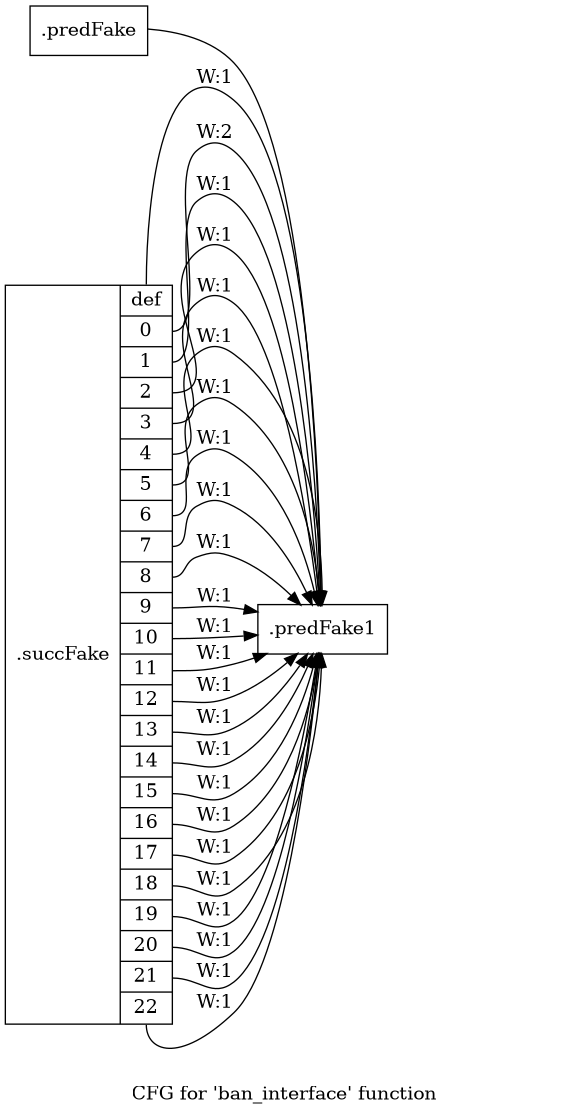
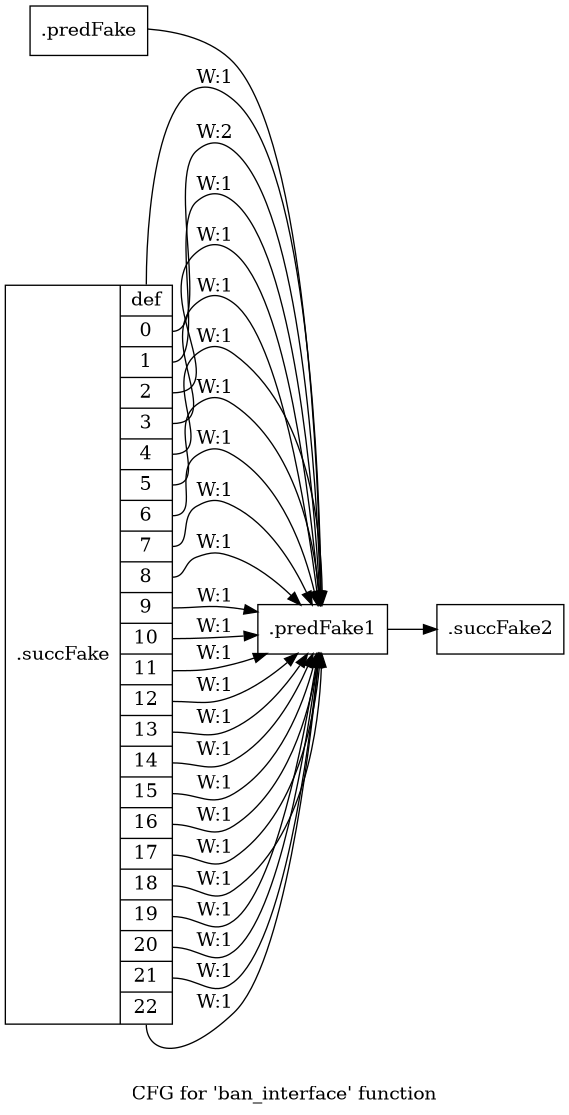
none -> (500, 629)
